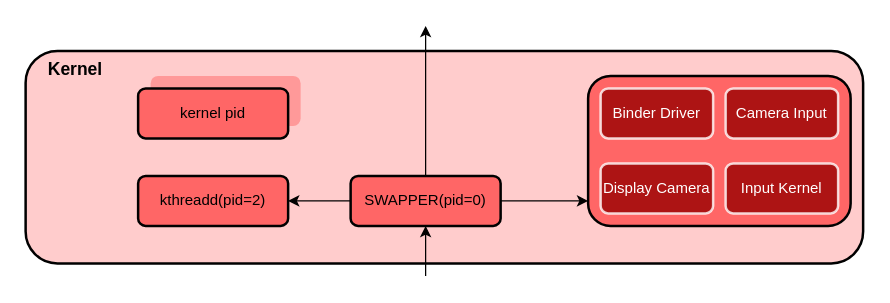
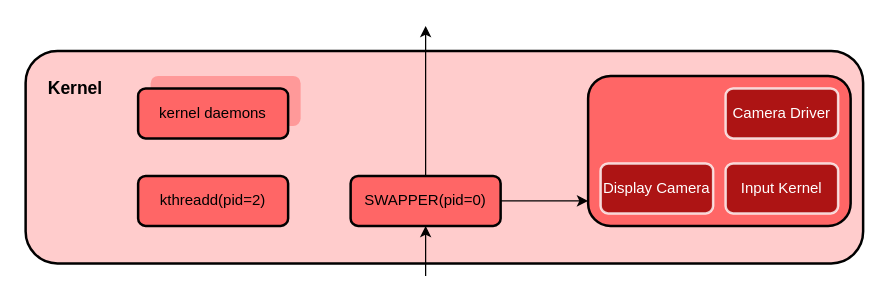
(76, 69) -> (76, 88)
(213, 113) -> (213, 113)
(657, 113) -> none
(782, 113) -> (782, 113)
(323, 201) -> none
